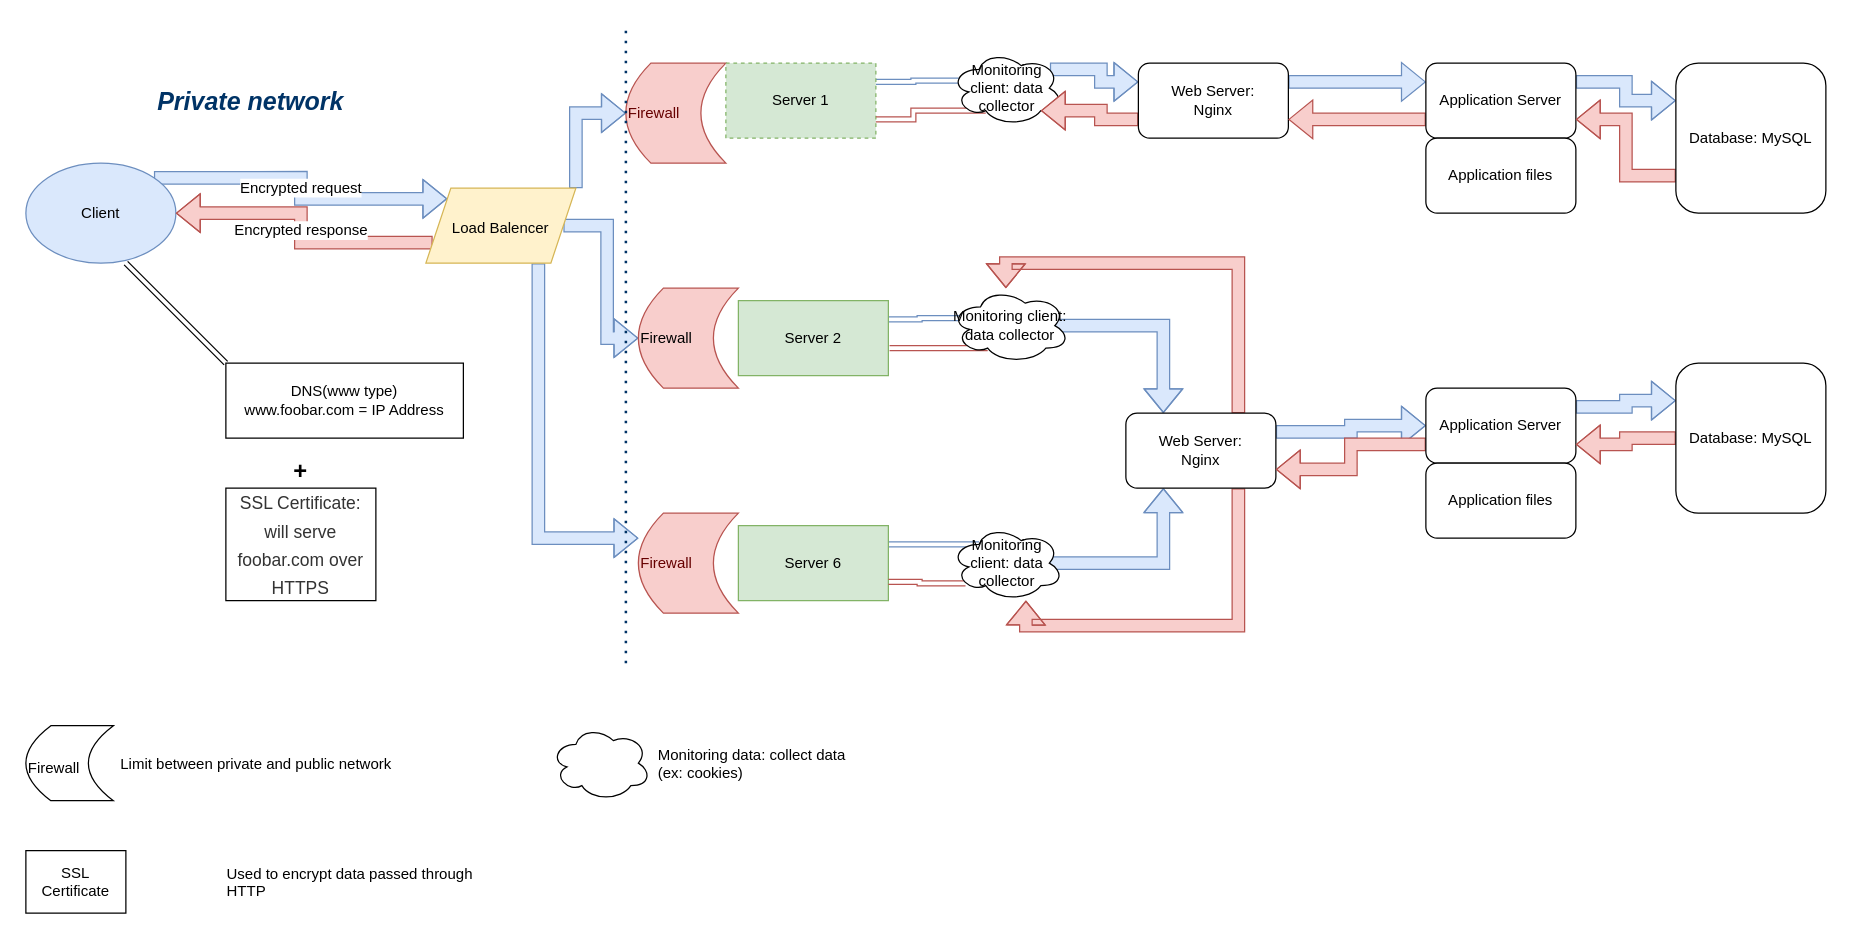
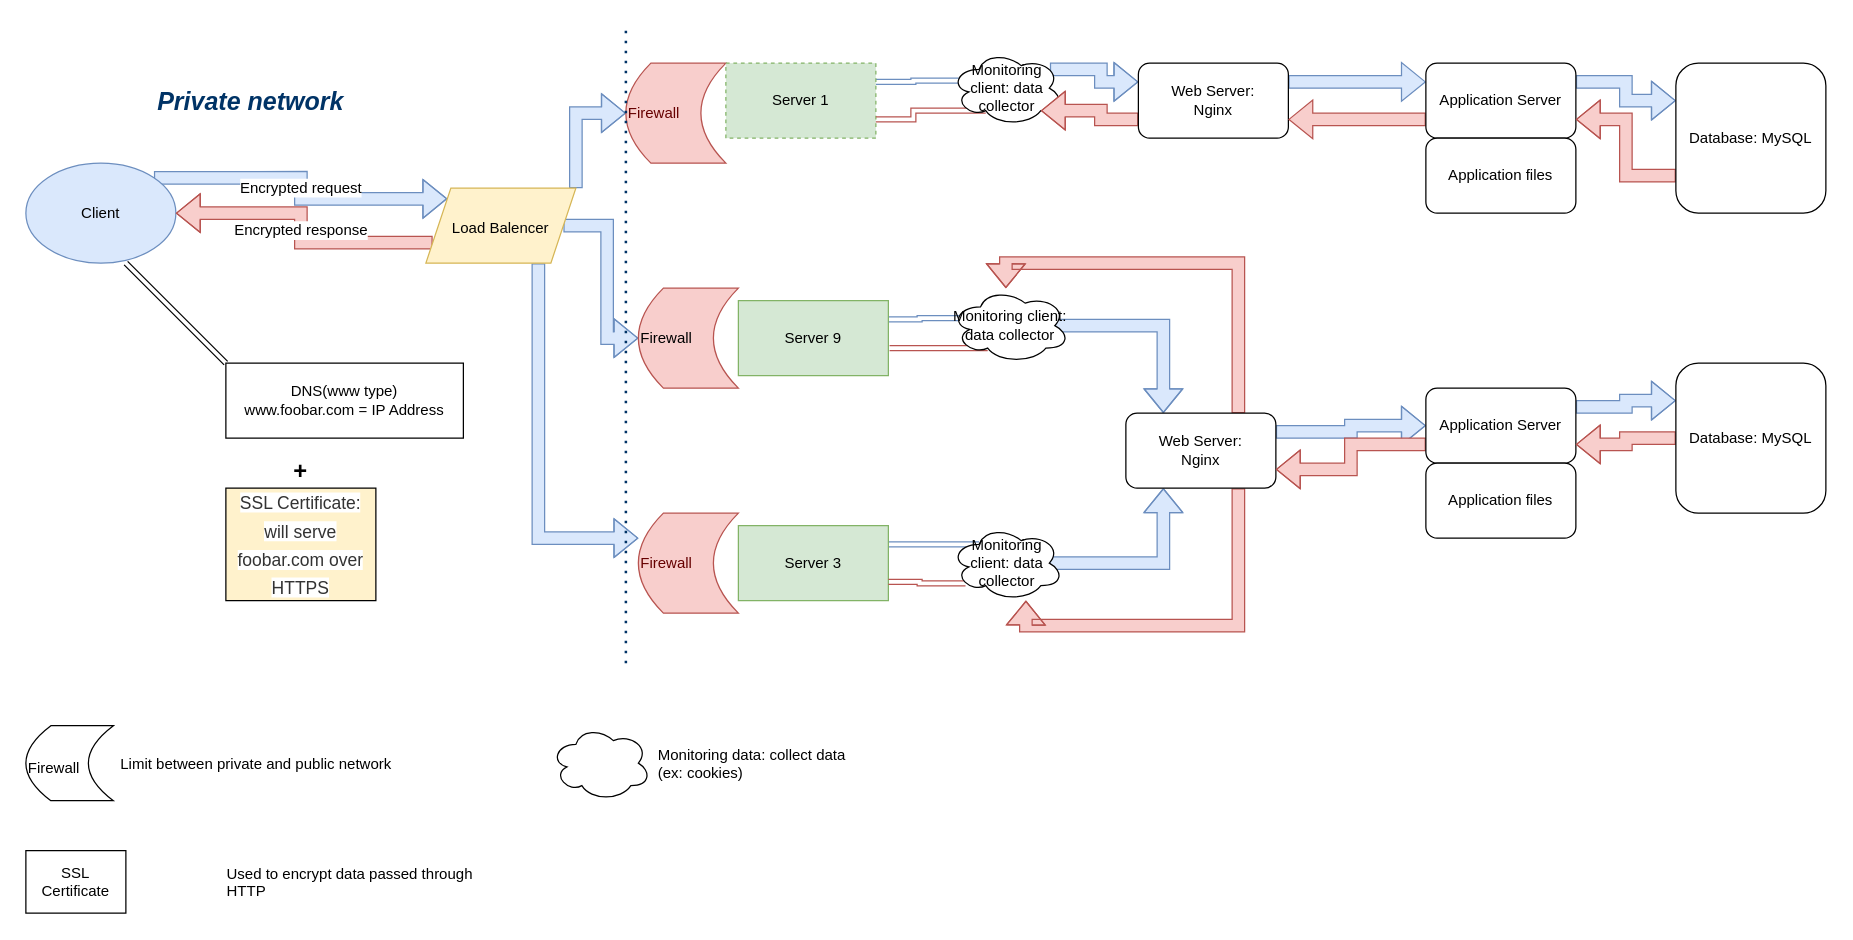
(813, 338) -> (813, 338)
(301, 544) -> (301, 544)
(813, 563) -> (813, 563)
